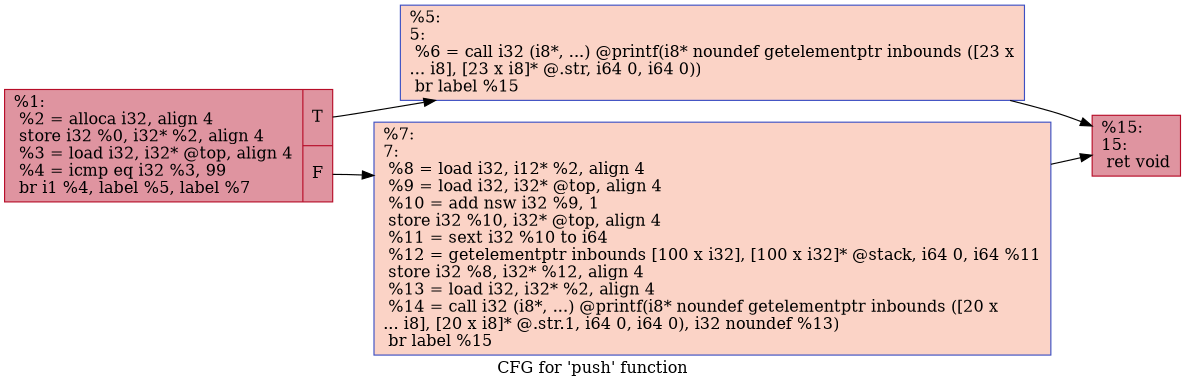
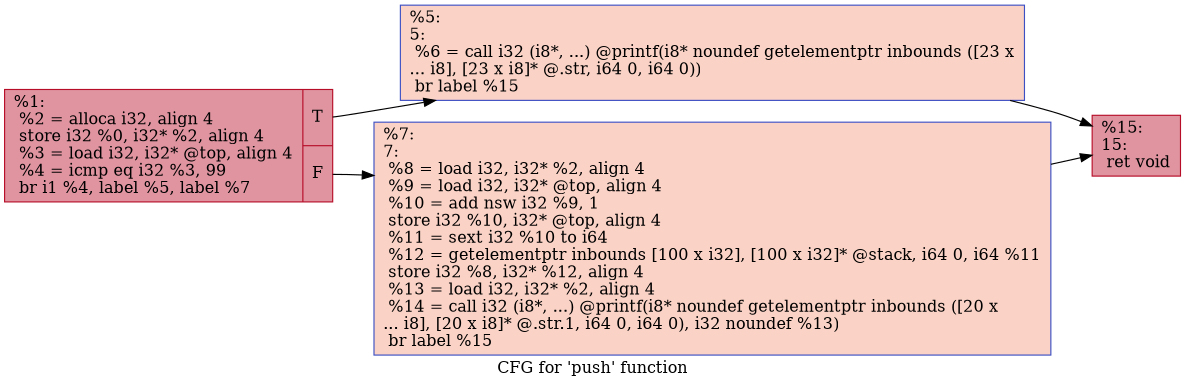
(515, 169) -> (515, 169)
